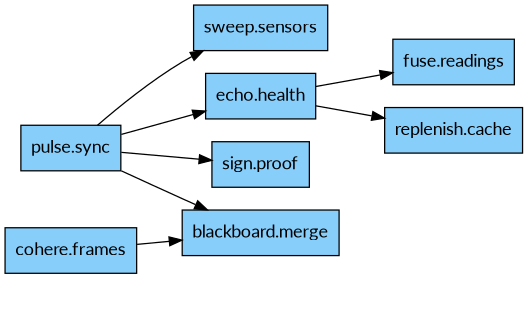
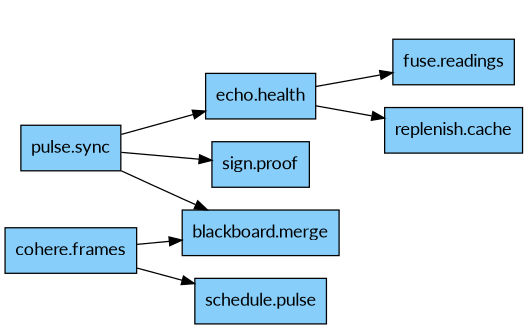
(261, 28) -> none
none -> (261, 301)
